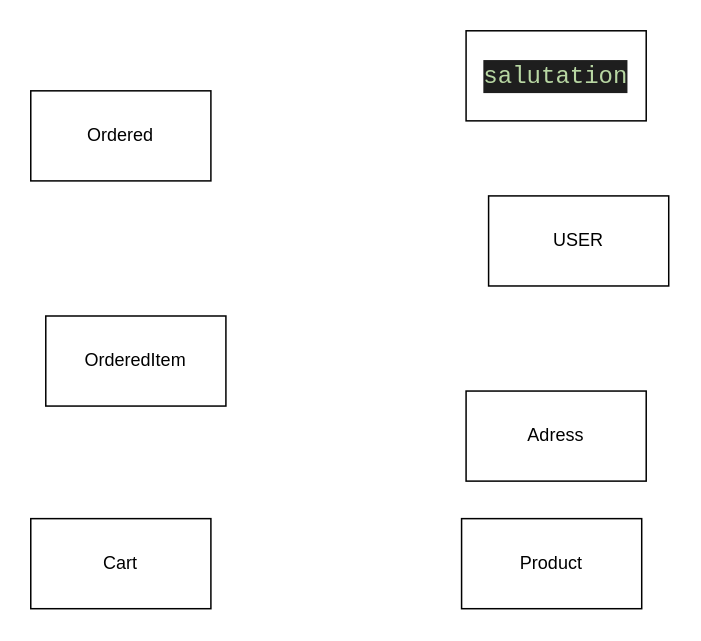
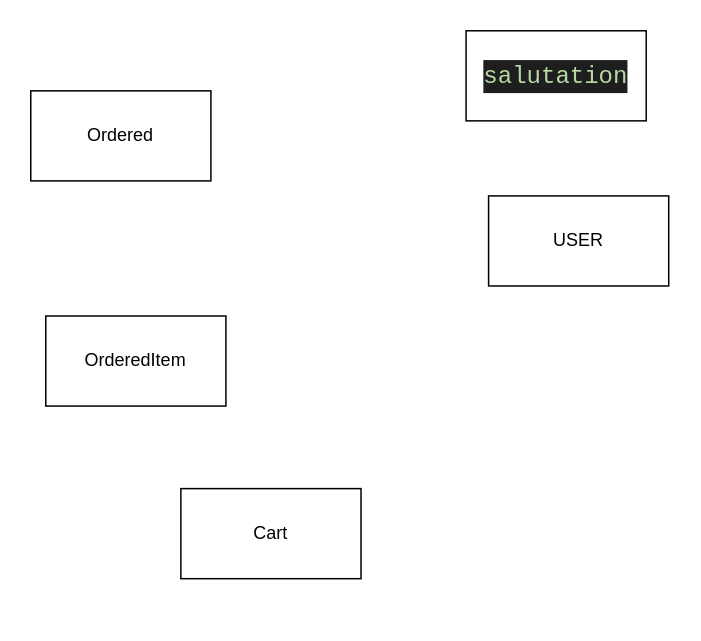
(556, 436) -> none
(121, 563) -> (271, 533)
(551, 563) -> none
